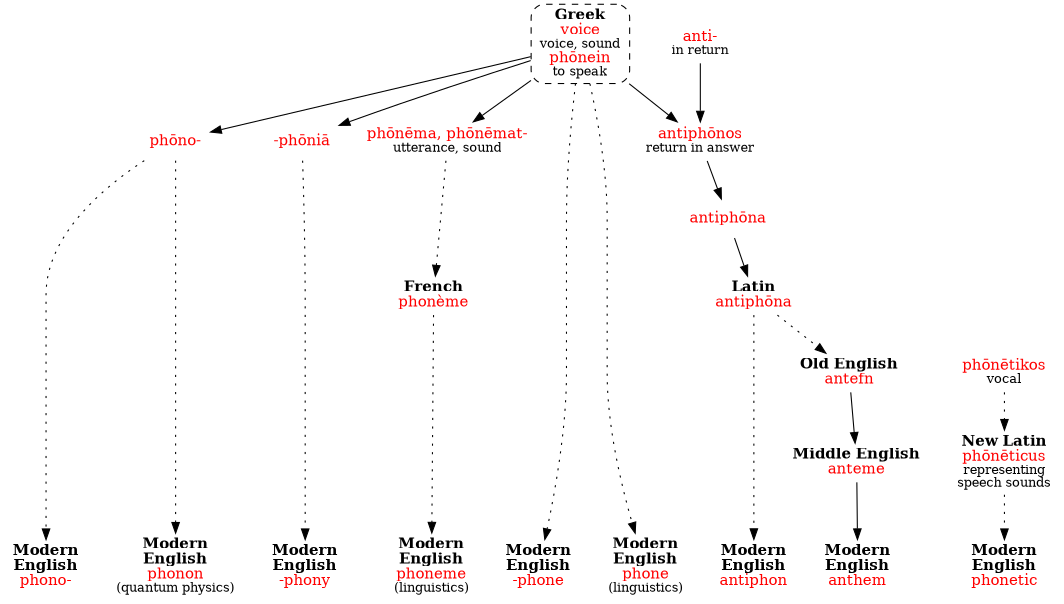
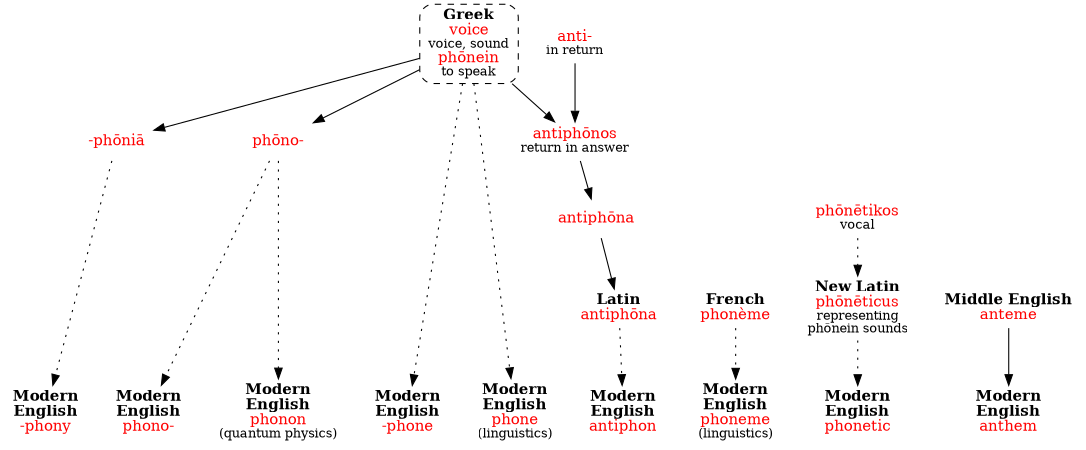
(448, 141) -> none
(849, 373) -> none
(1004, 483) -> (858, 329)
